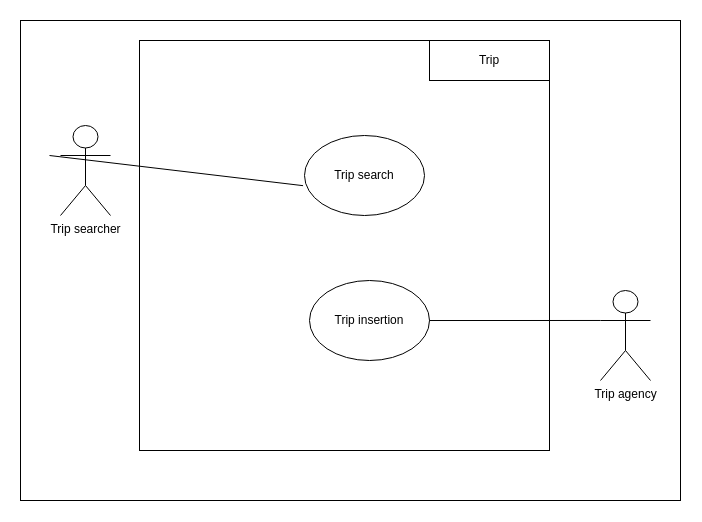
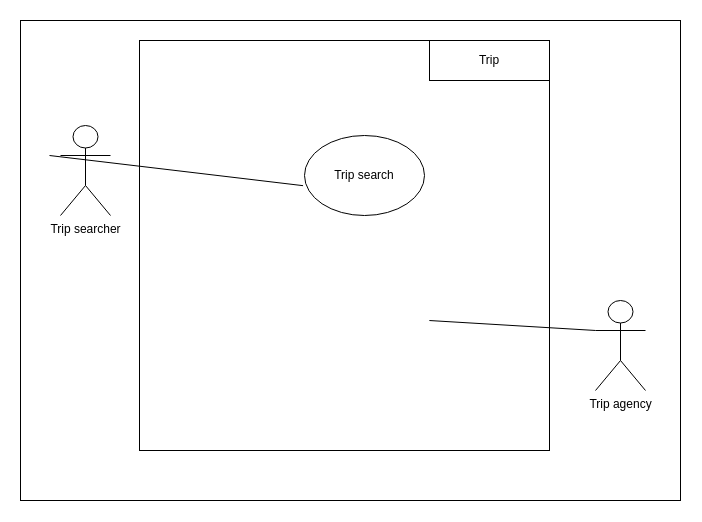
(370, 321) -> none
(626, 336) -> (621, 346)
